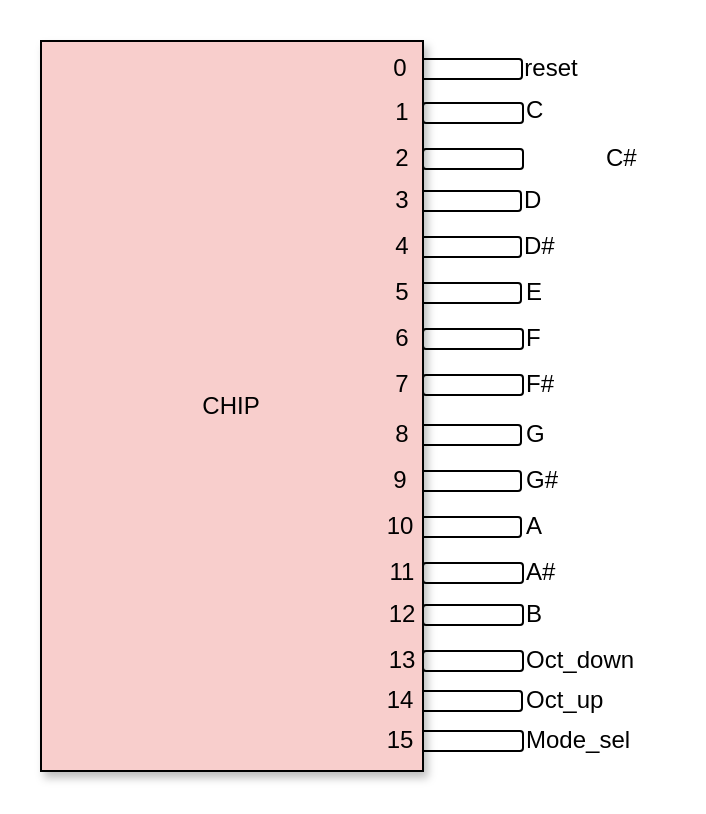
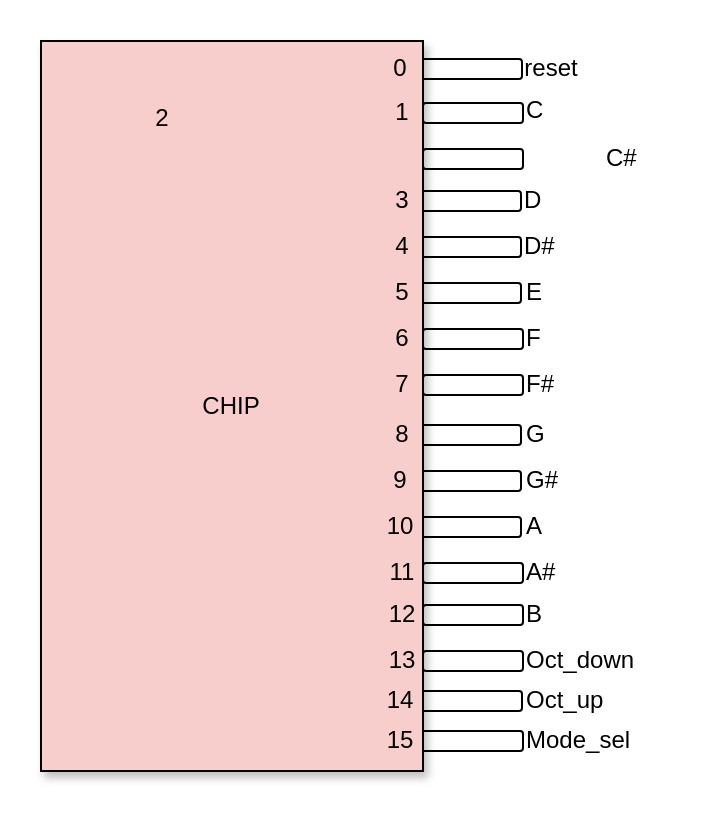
(403, 159) -> (163, 119)
